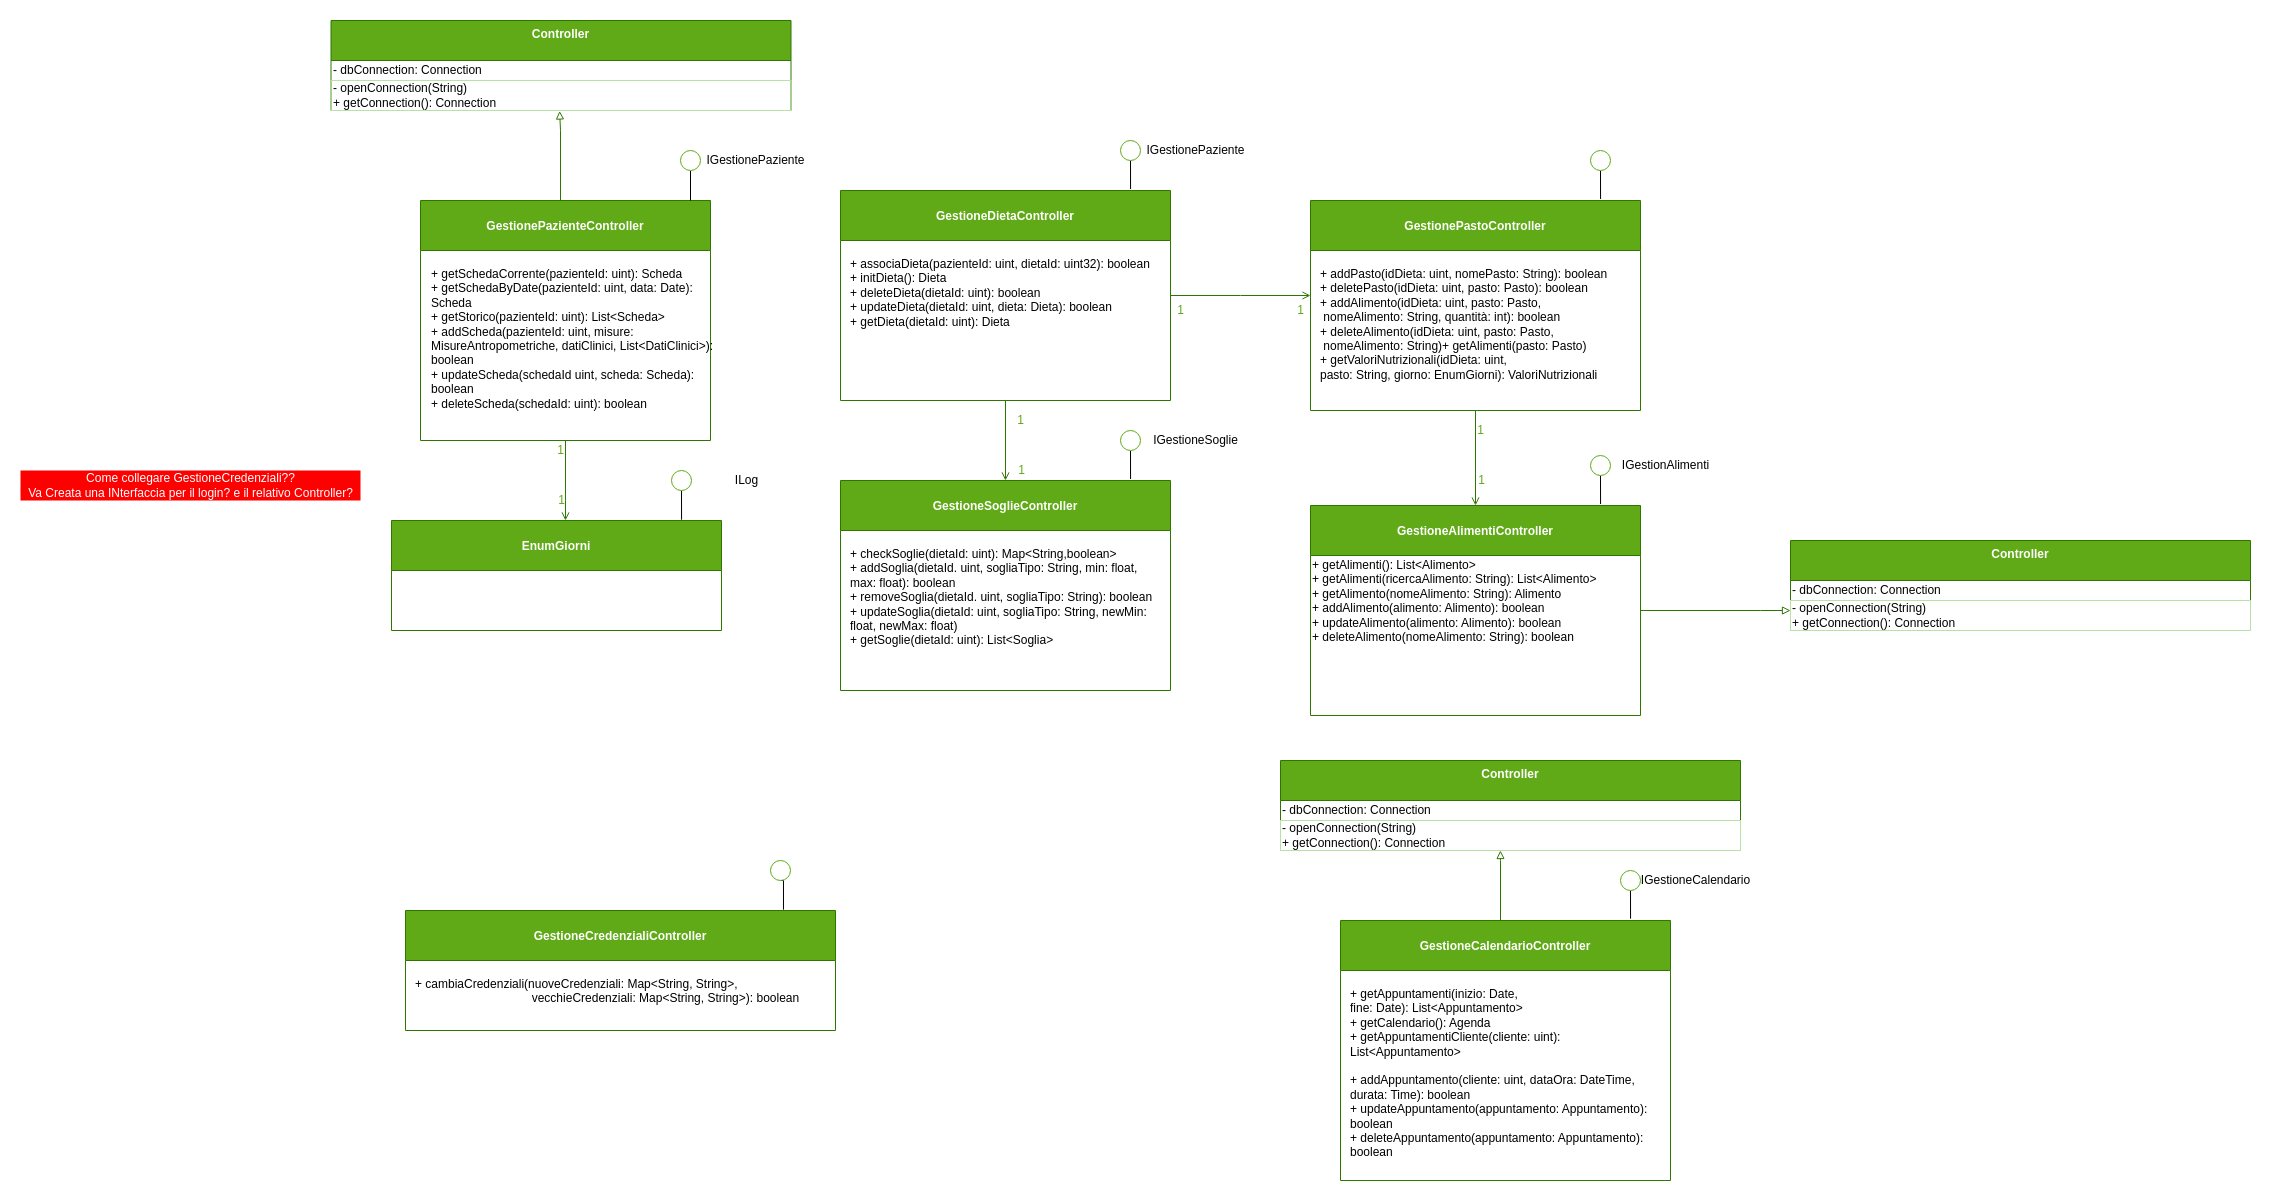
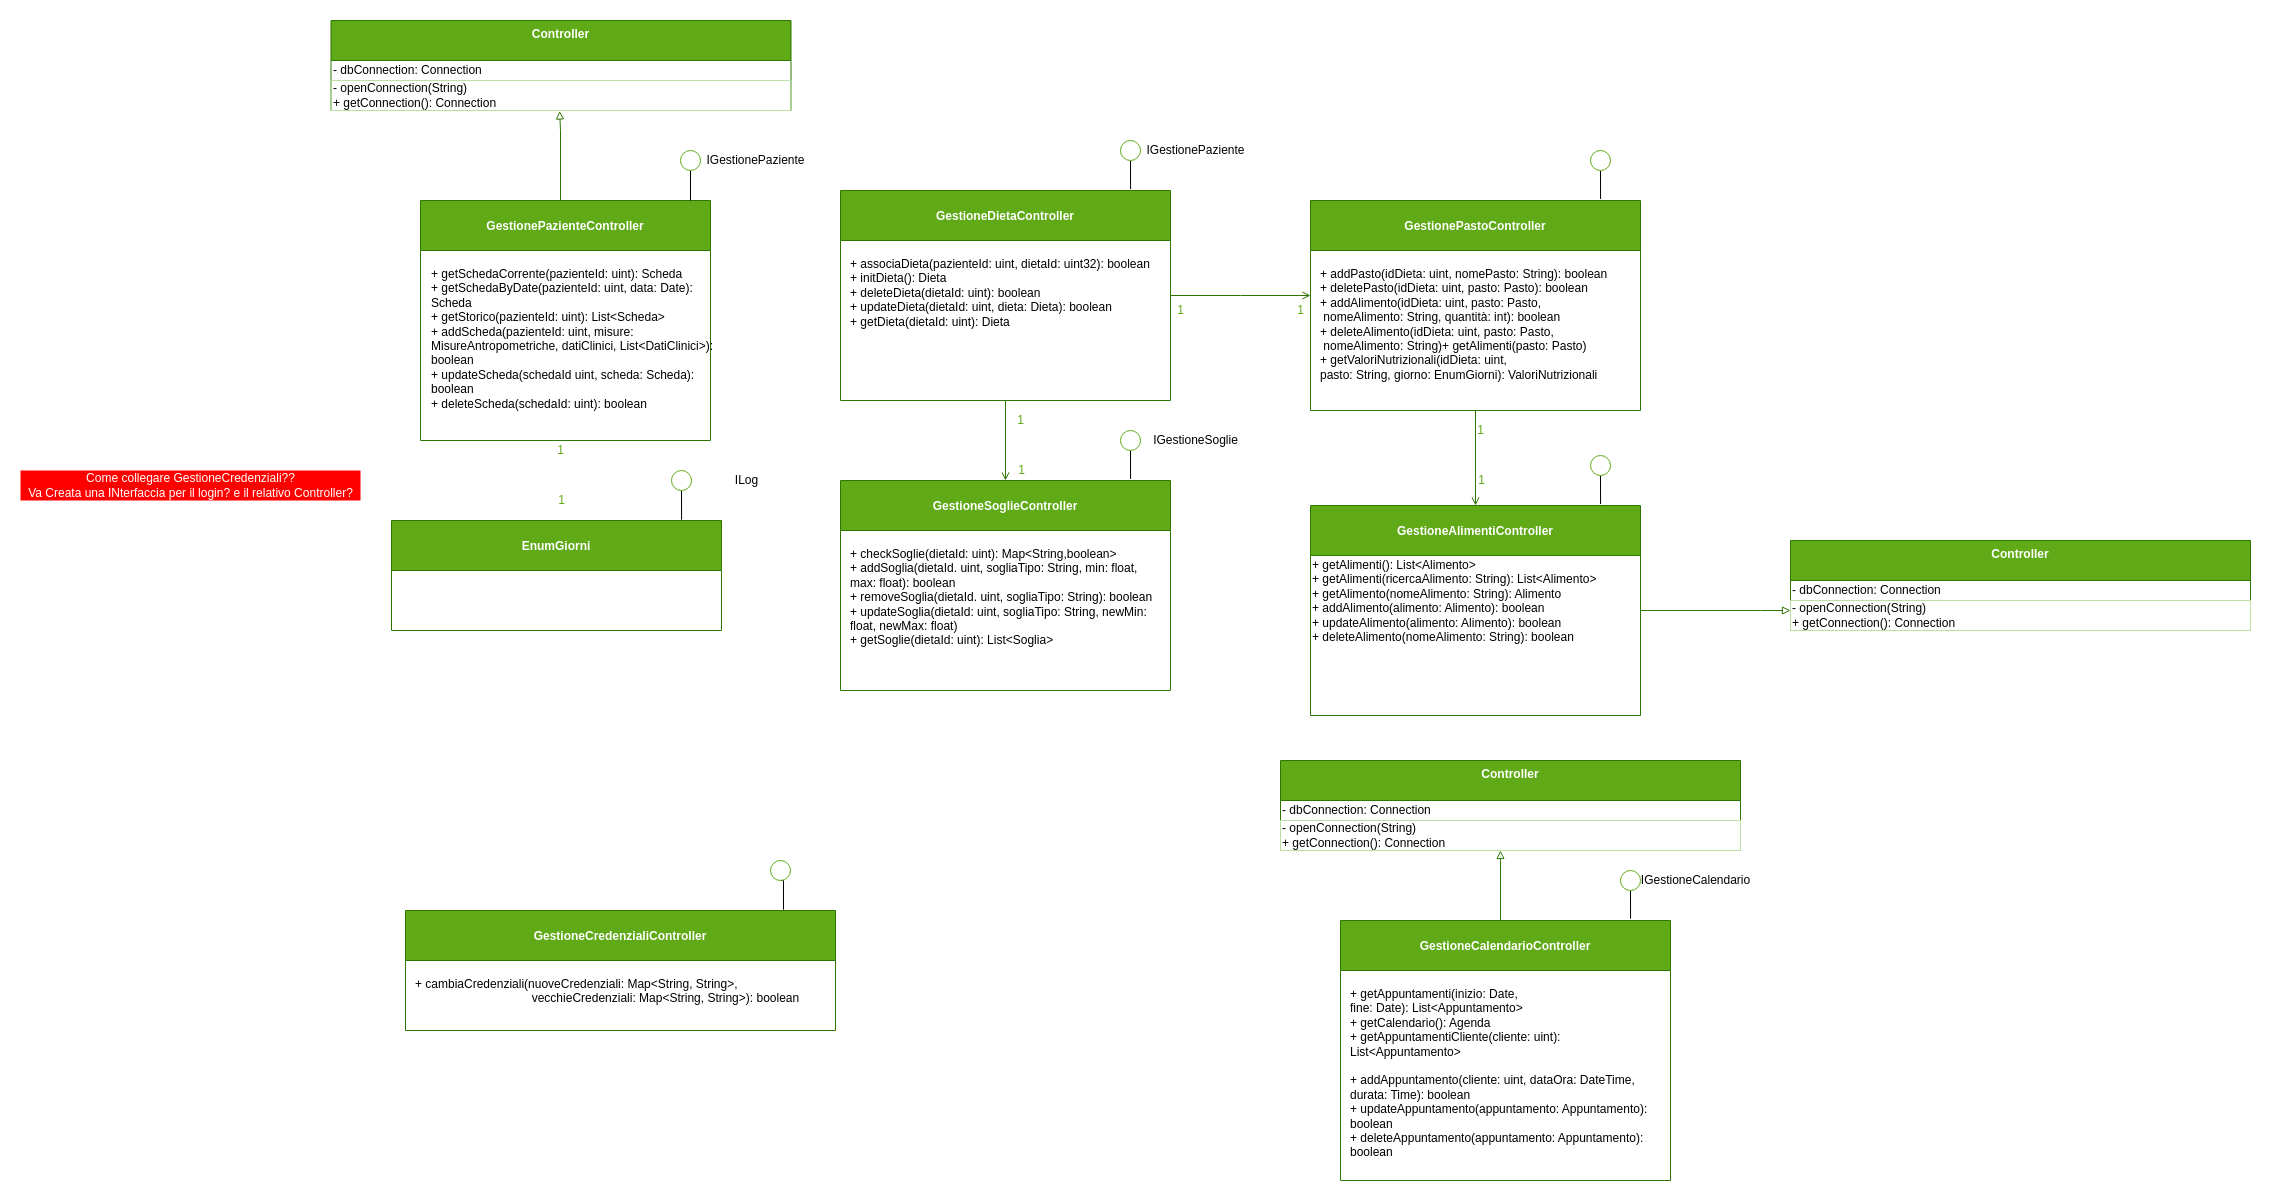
(1666, 466) -> none
(566, 480) -> none
